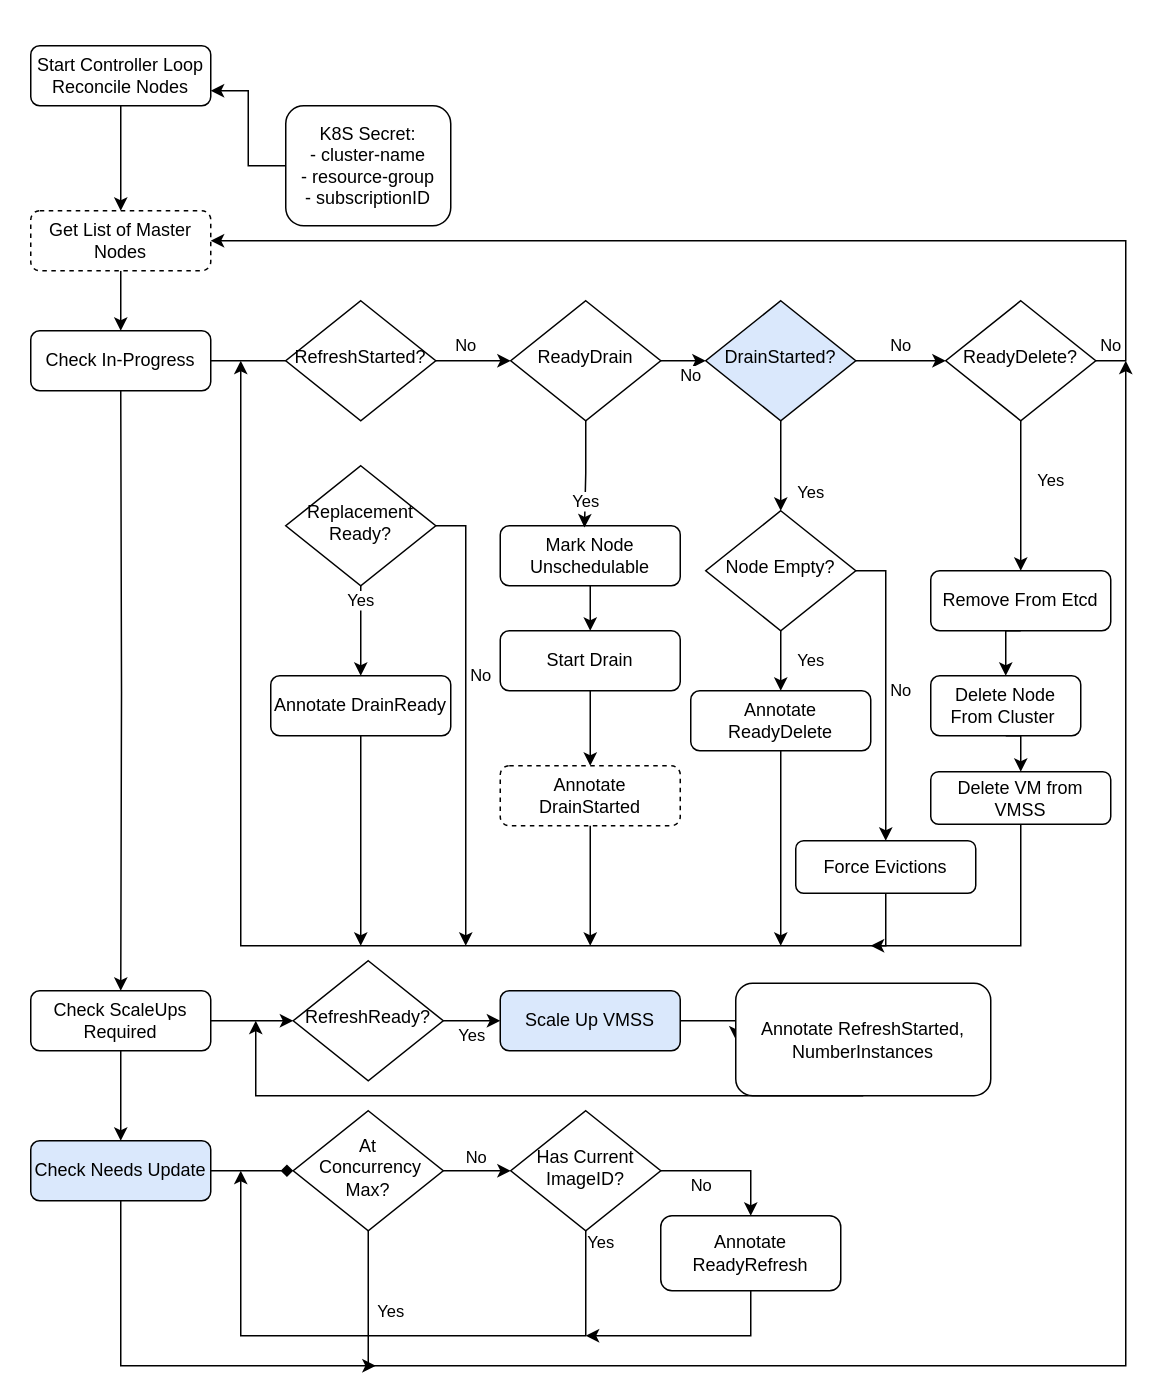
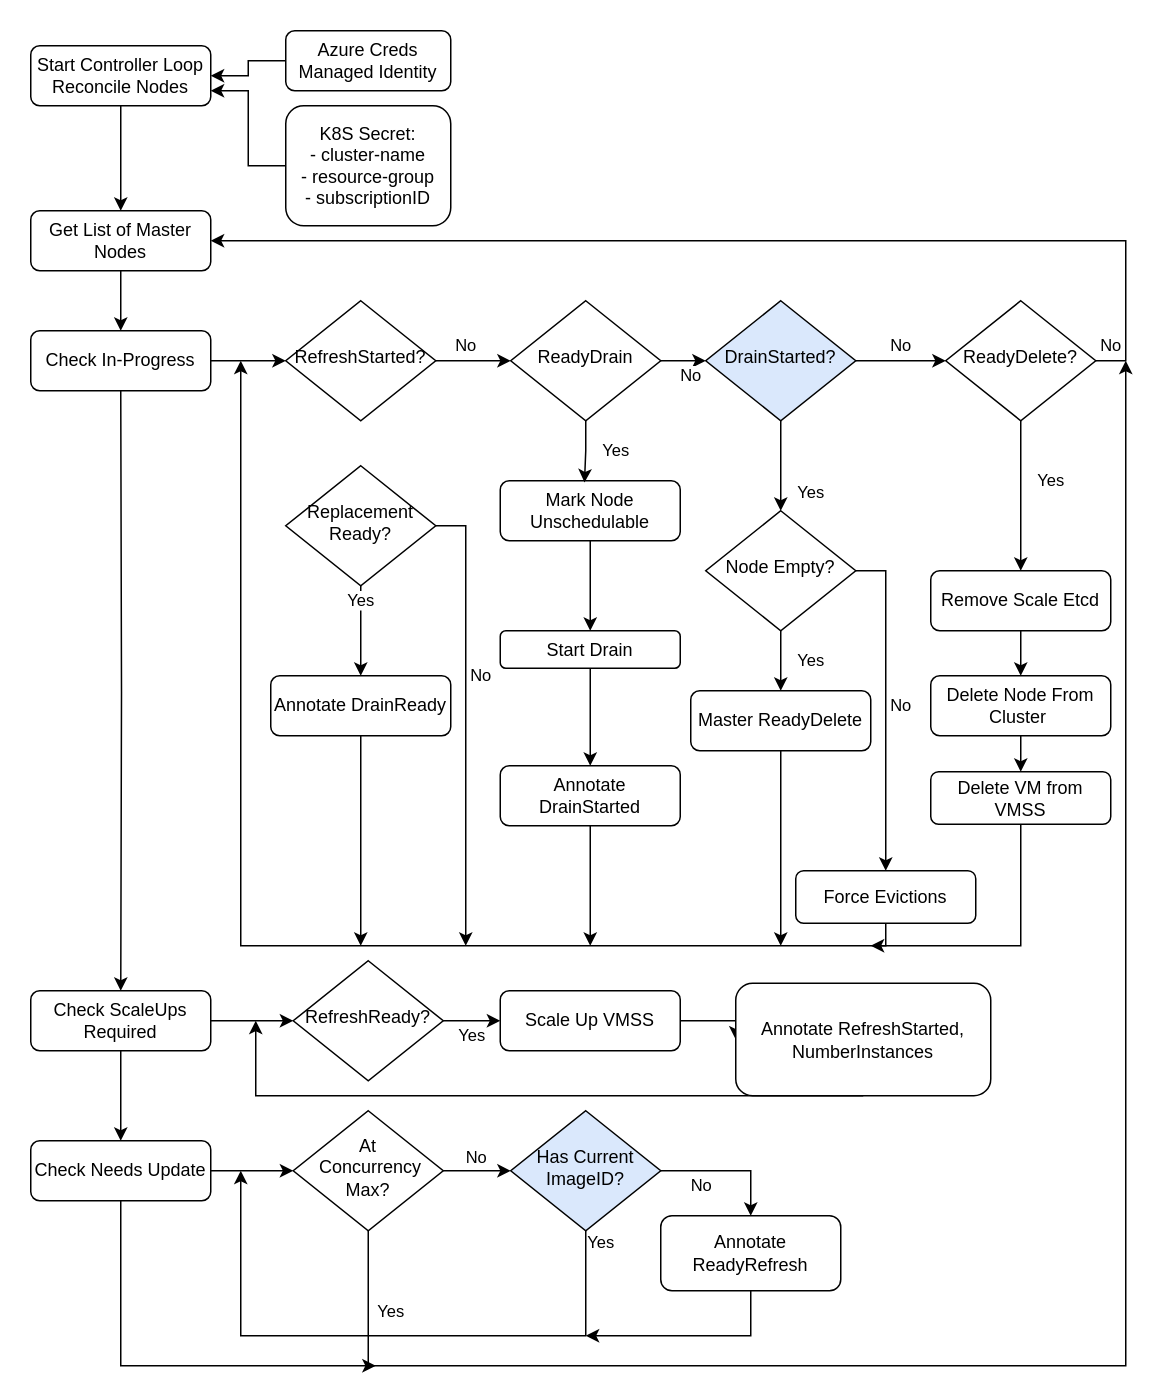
none -> (368, 61)
none -> (248, 63)
(121, 241) -> (121, 241)
(278, 361) -> (274, 361)
(590, 556) -> (590, 511)
(1021, 601) -> (1021, 601)
(590, 661) -> (590, 650)
(1006, 706) -> (1021, 706)
(781, 721) -> (781, 721)
(590, 796) -> (590, 796)
(886, 867) -> (886, 897)
(590, 1021) -> (590, 1021)
(121, 1171) -> (121, 1171)
(281, 1171) -> (282, 1171)
(586, 1171) -> (586, 1171)
